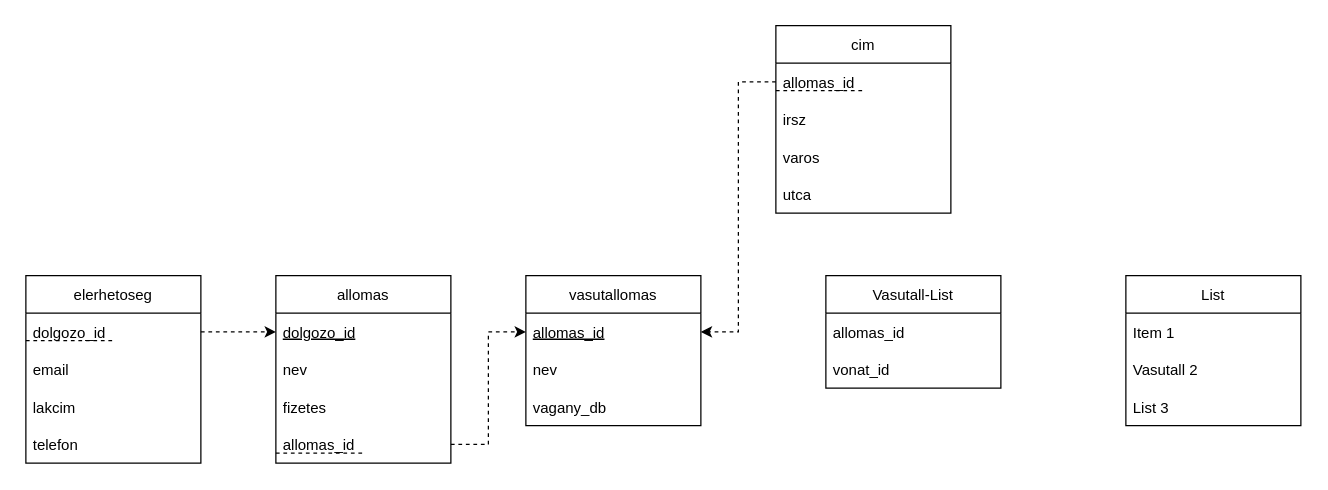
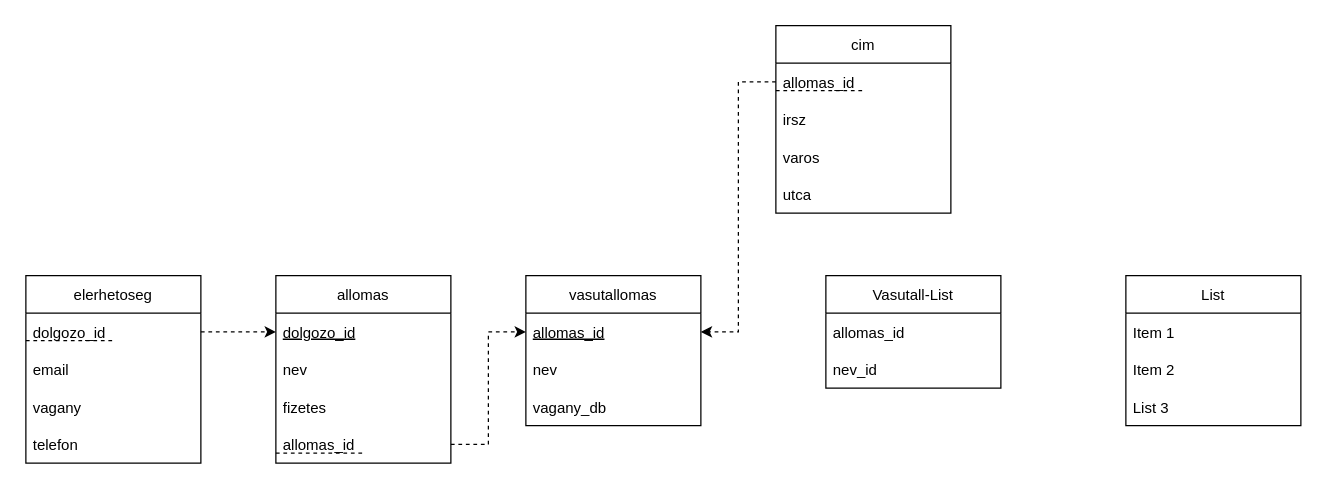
(864, 370) -> (856, 370)
(1169, 370) -> (1156, 370)
(54, 408) -> (58, 408)
